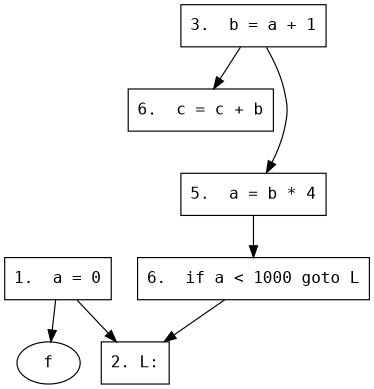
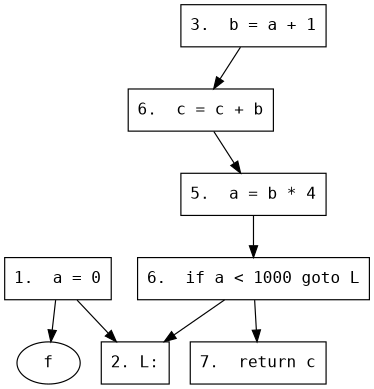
(287, 104) -> (224, 147)
none -> (258, 363)
